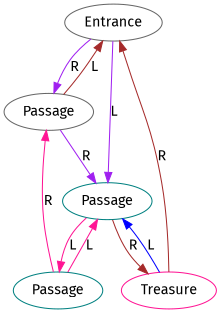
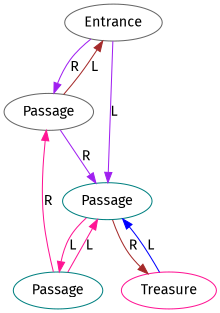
(157, 159) -> none
